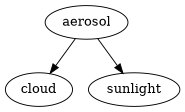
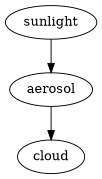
(108, 52) -> (51, 51)
